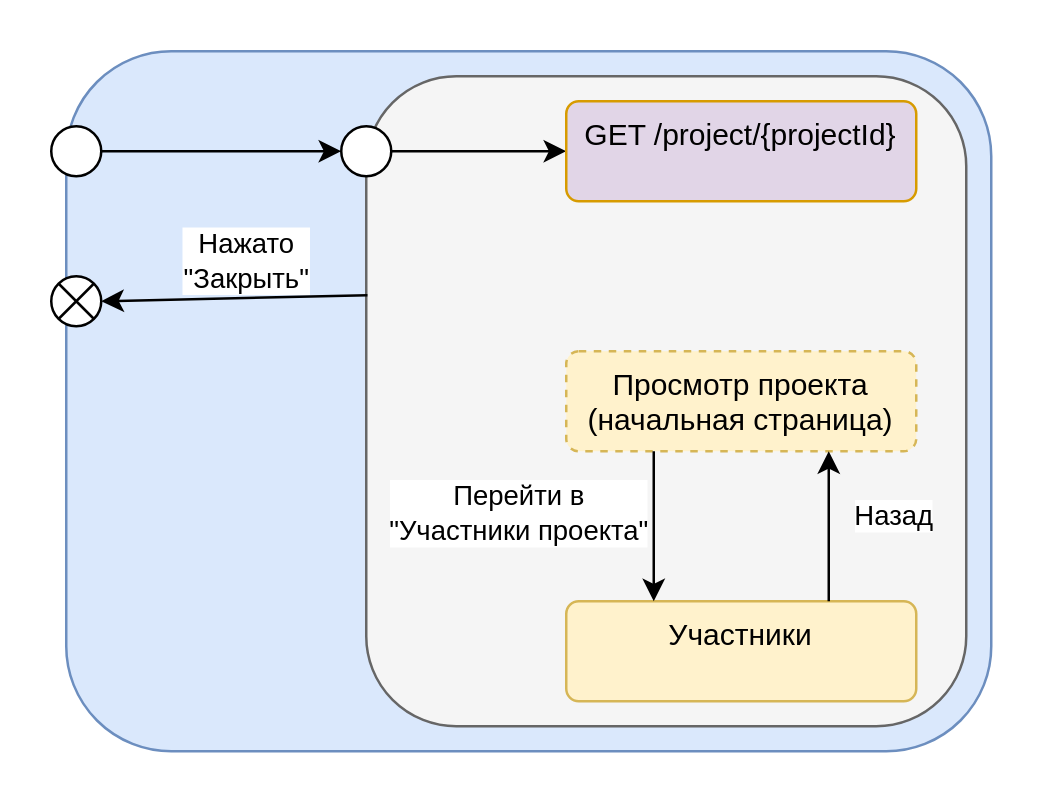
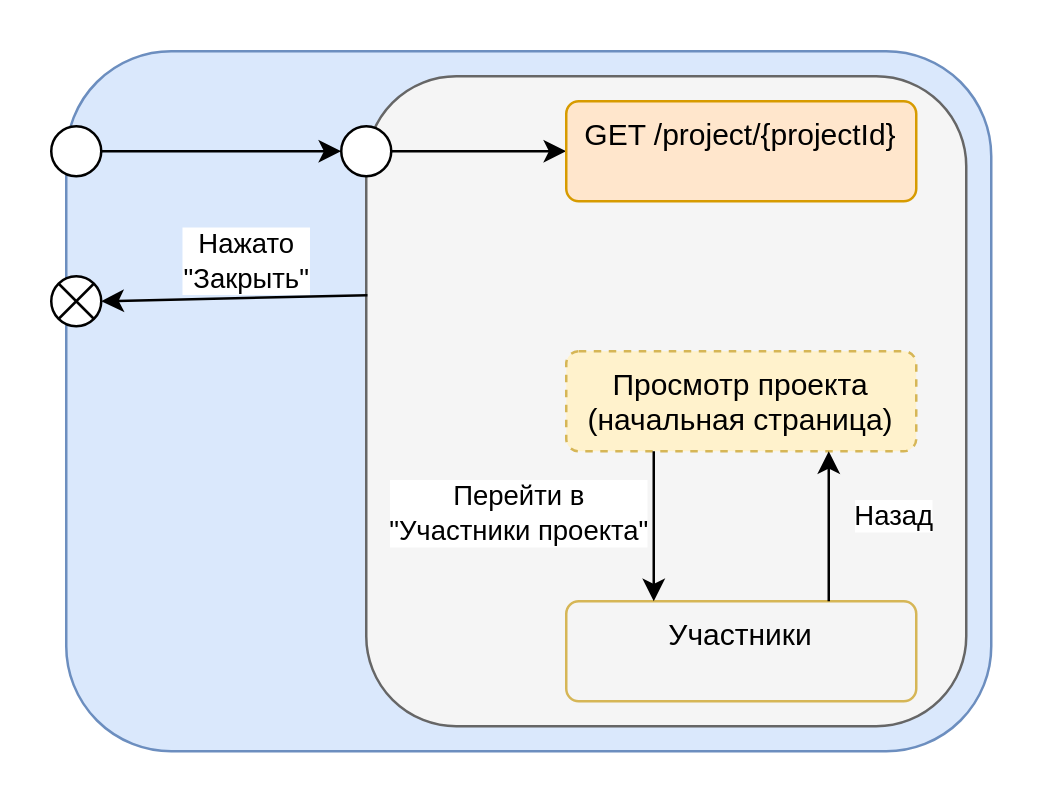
(741, 151) -> (741, 151)
(741, 651) -> (741, 651)
